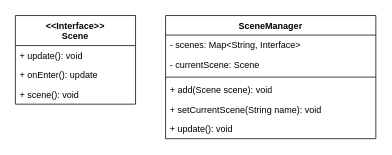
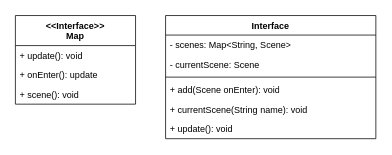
(270, 26) -> (270, 26)
(75, 31) -> (75, 31)
(243, 46) -> (233, 46)
(225, 91) -> (230, 91)
(254, 110) -> (246, 110)
